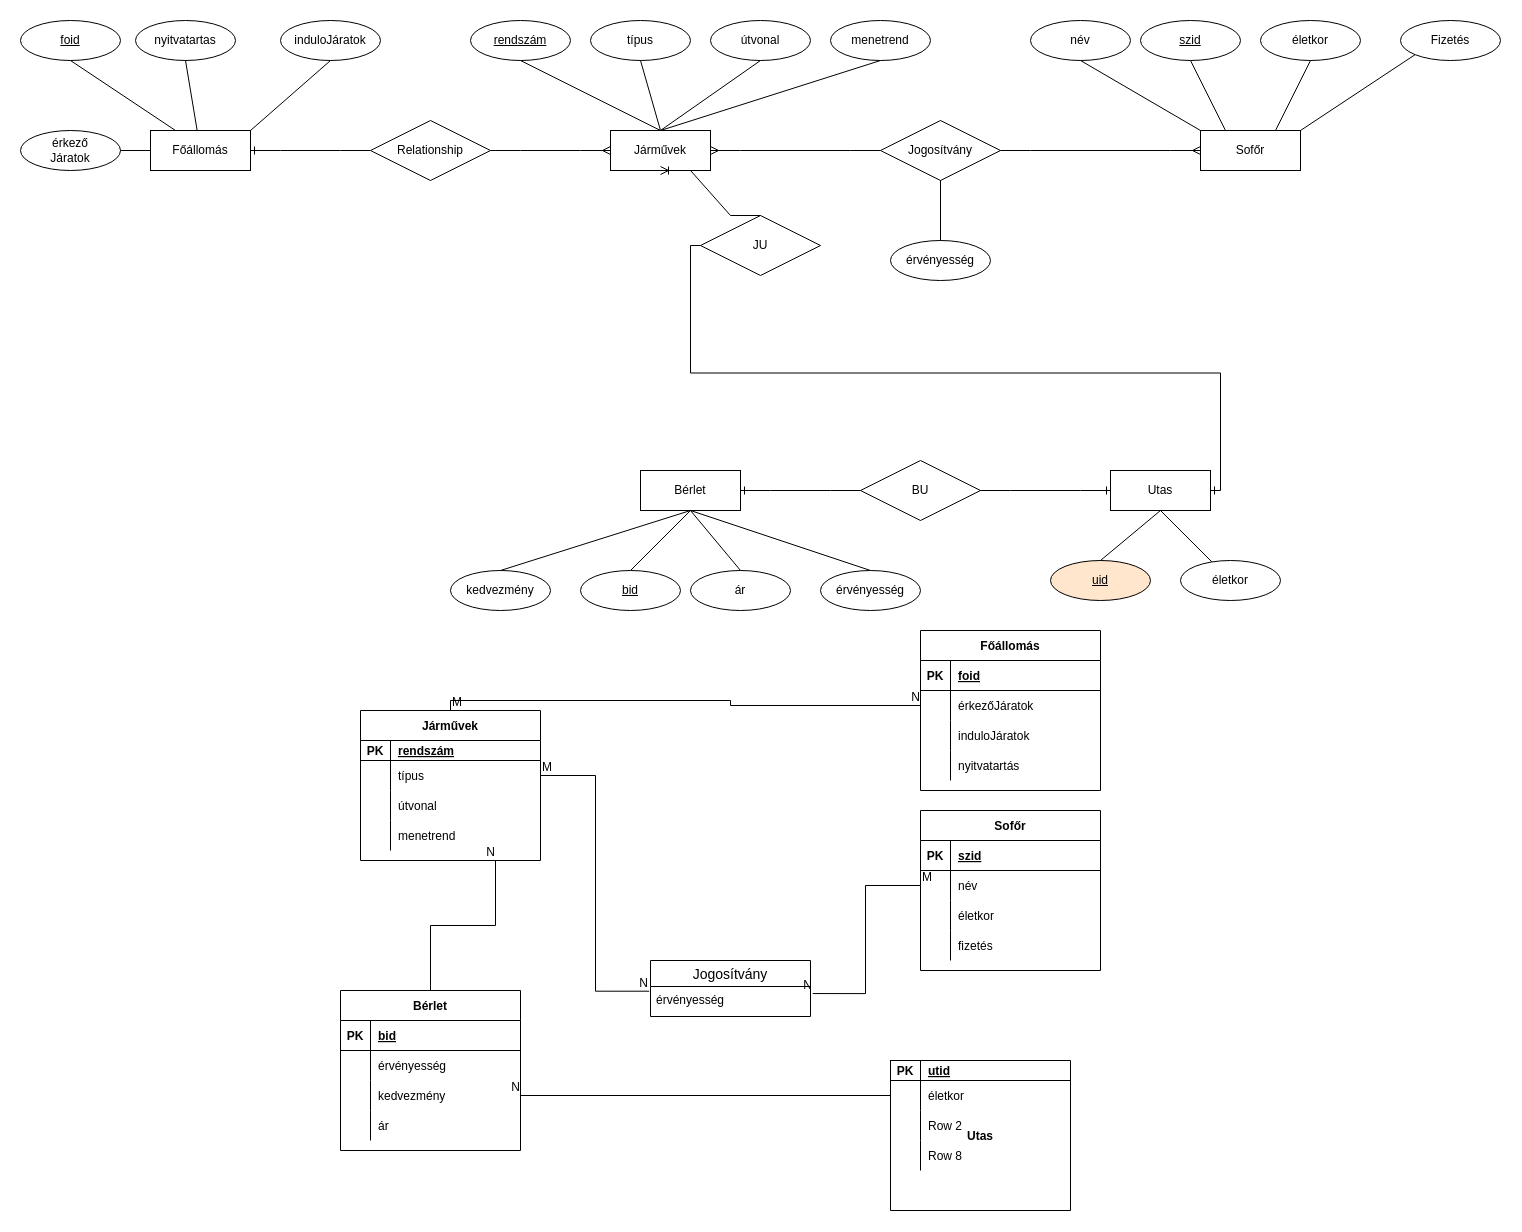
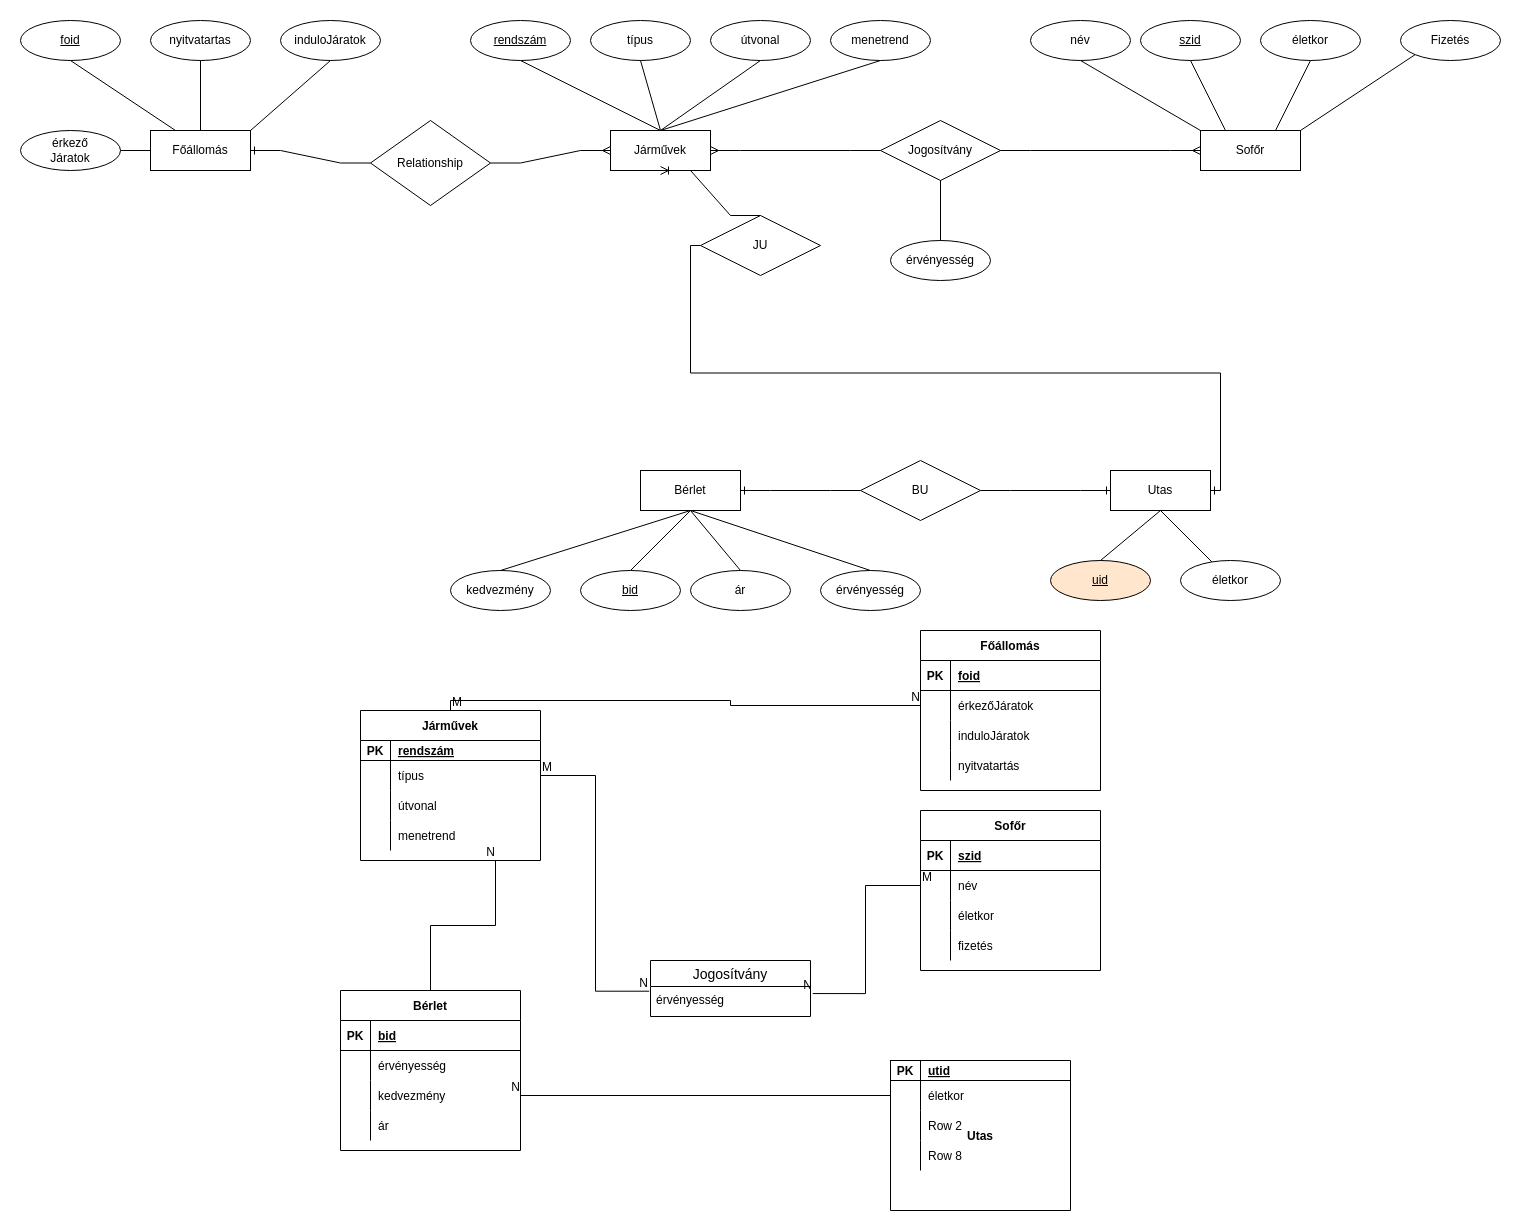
(186, 41) -> (201, 41)
(431, 151) -> (431, 163)
